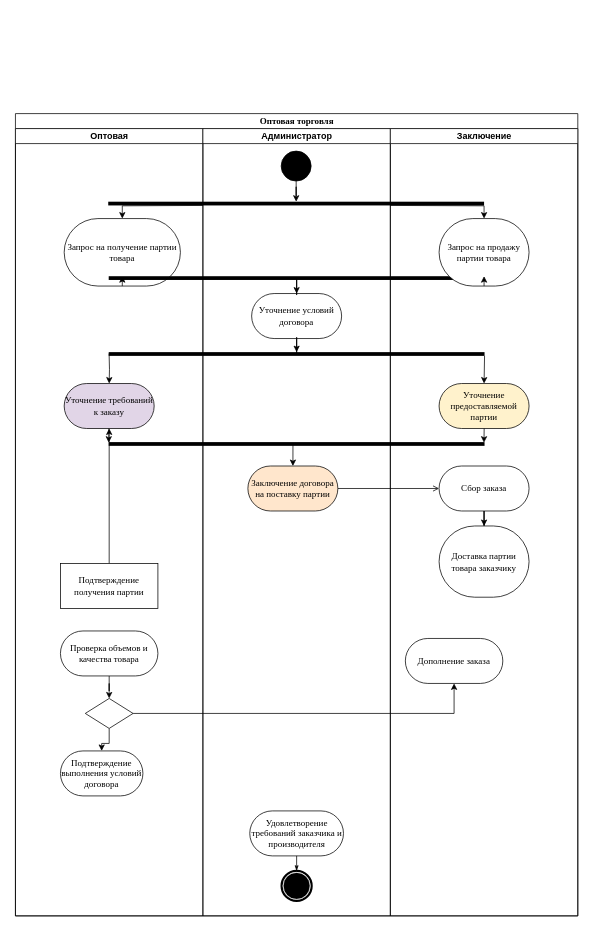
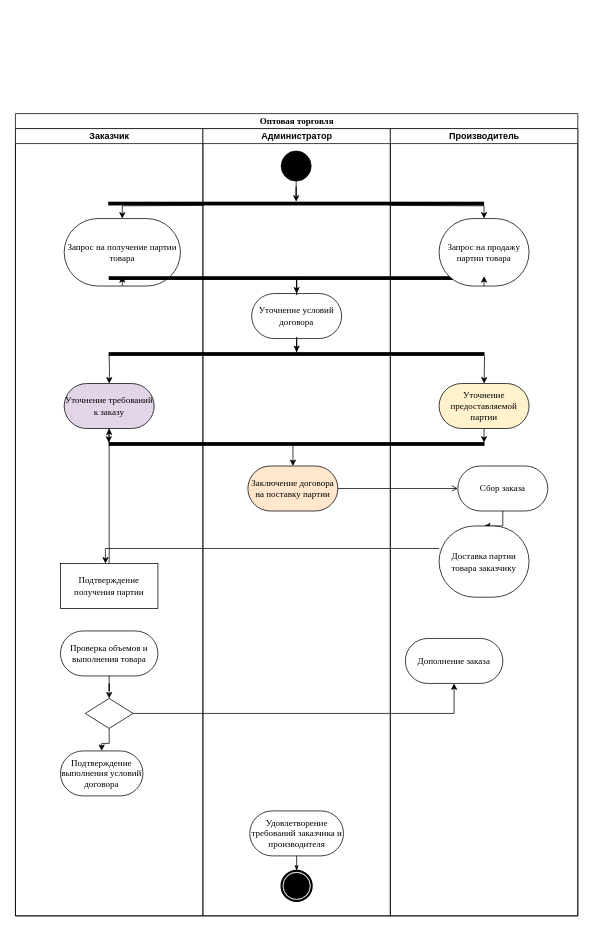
(110, 136) -> (110, 136)
(485, 136) -> (485, 136)
(484, 489) -> (503, 489)
none -> (268, 549)
(109, 654) -> (109, 654)
